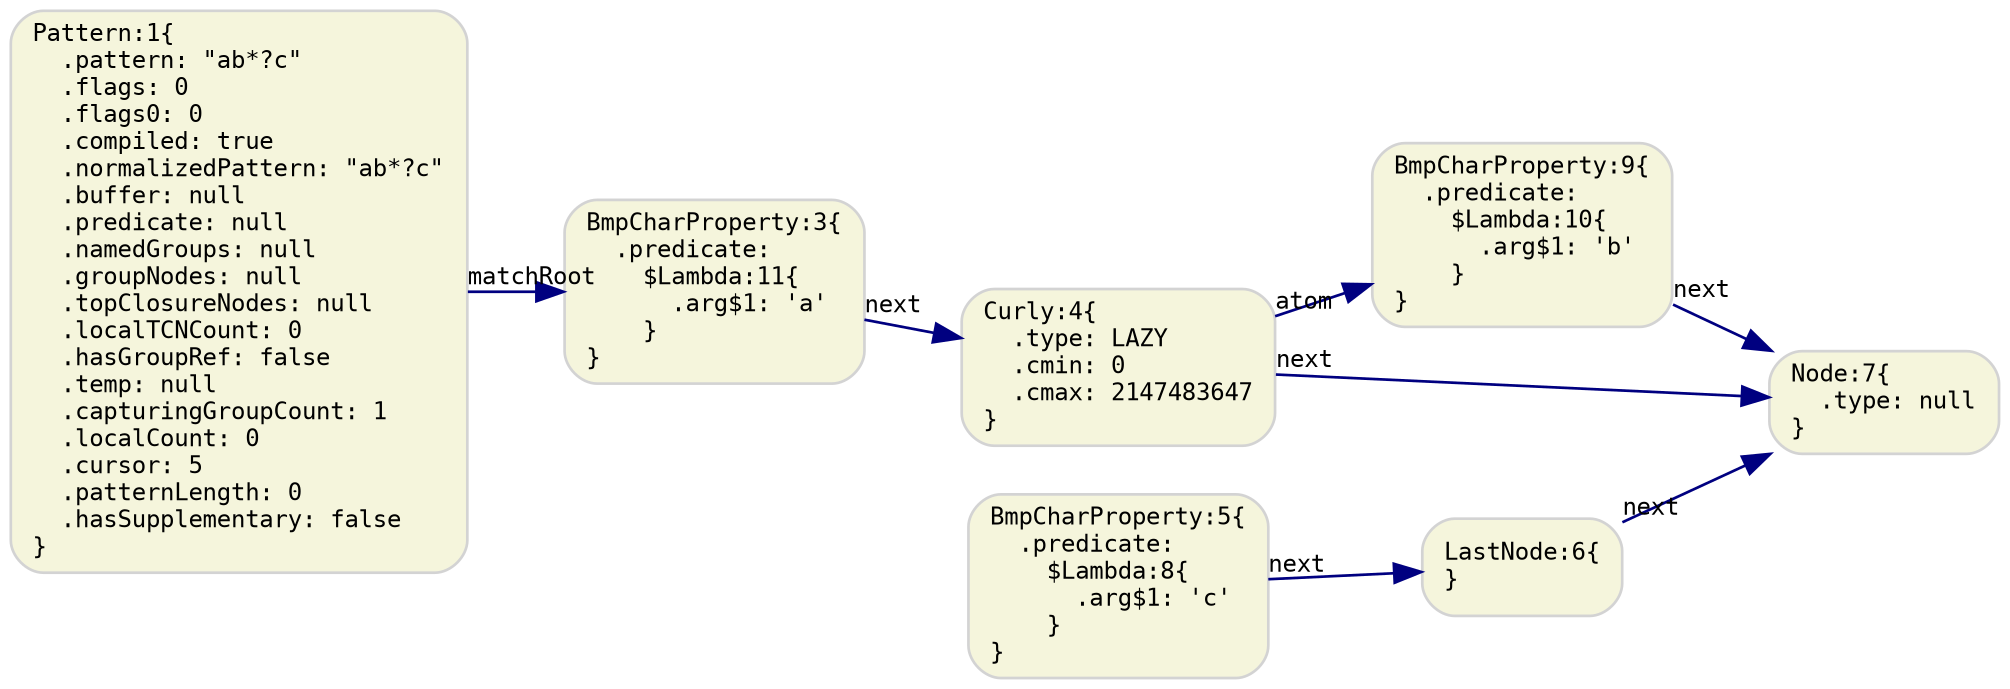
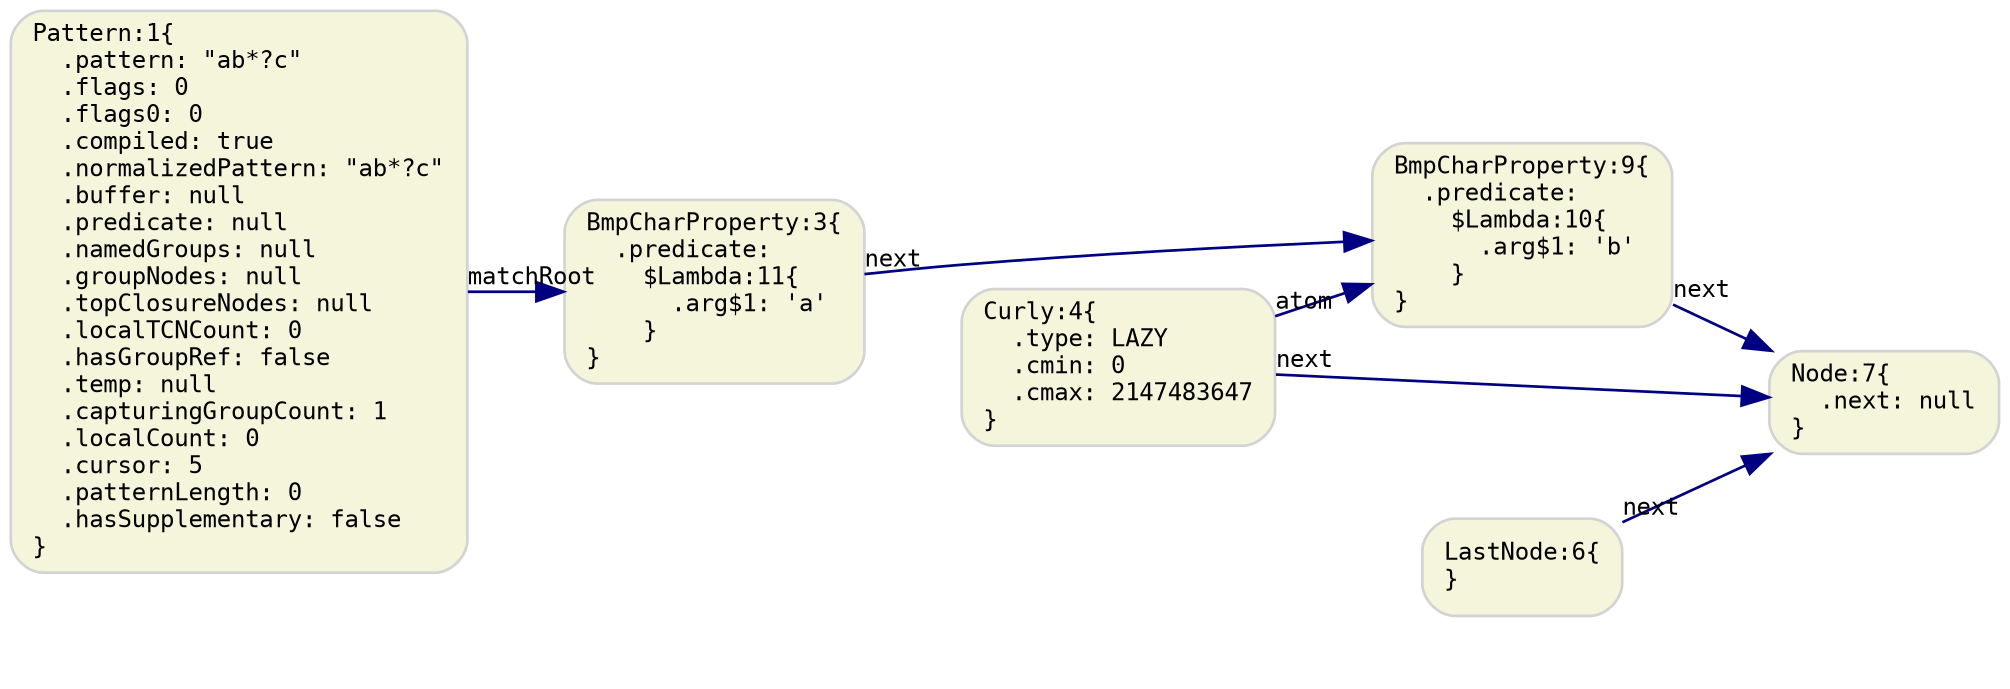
(899, 326) -> (1104, 255)
(1884, 403) -> (1884, 403)
(1118, 586) -> none
